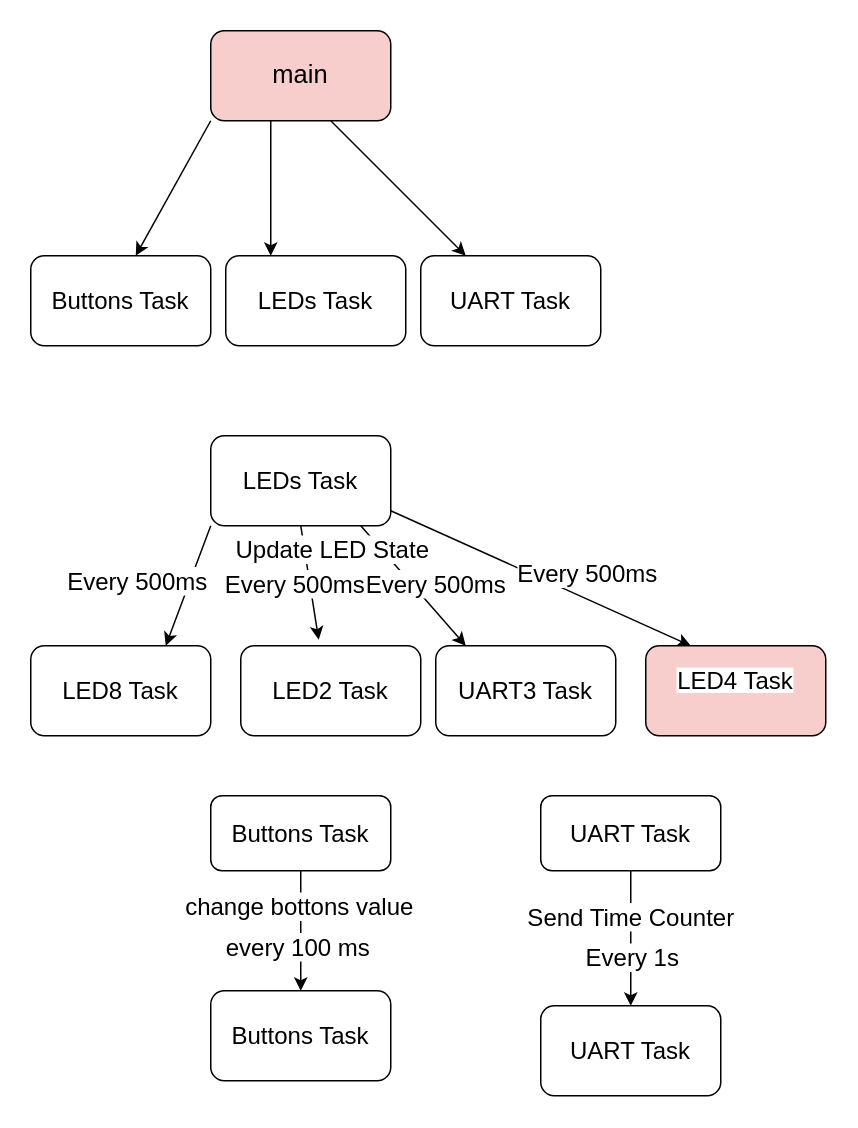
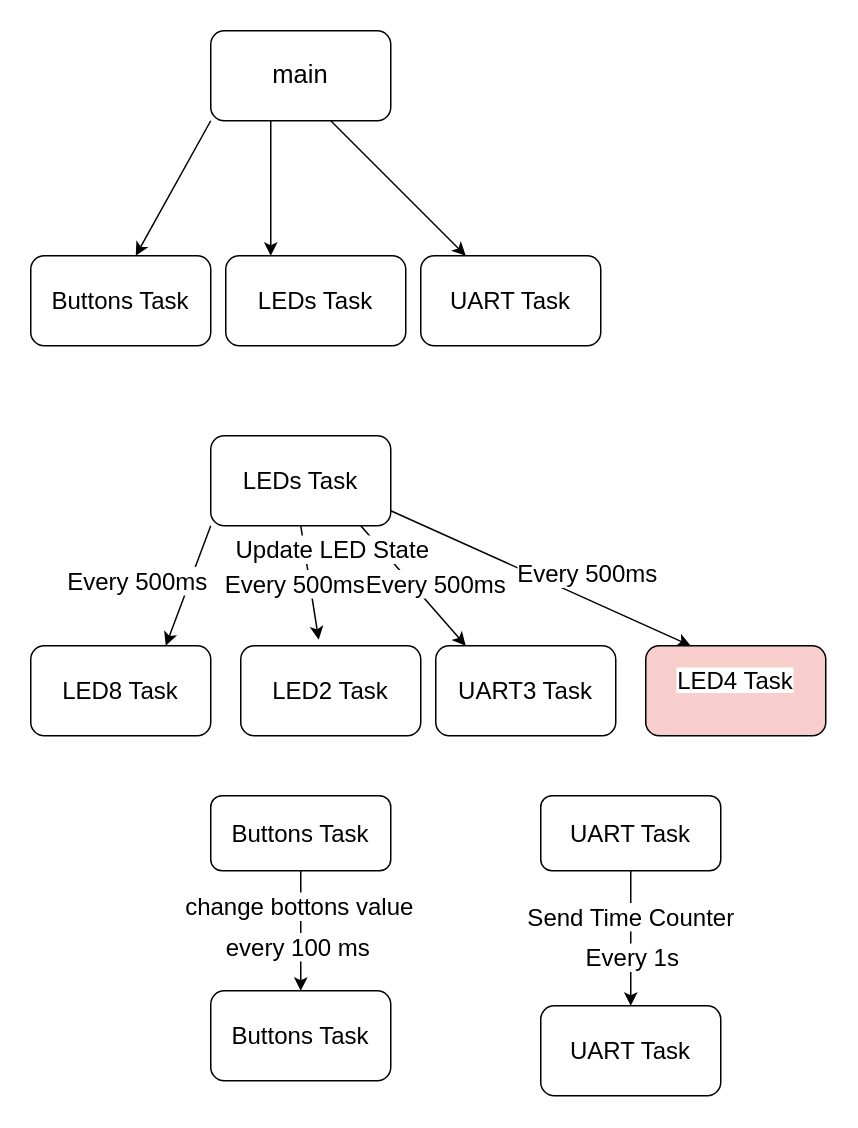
(301, 76) -> (301, 76)
